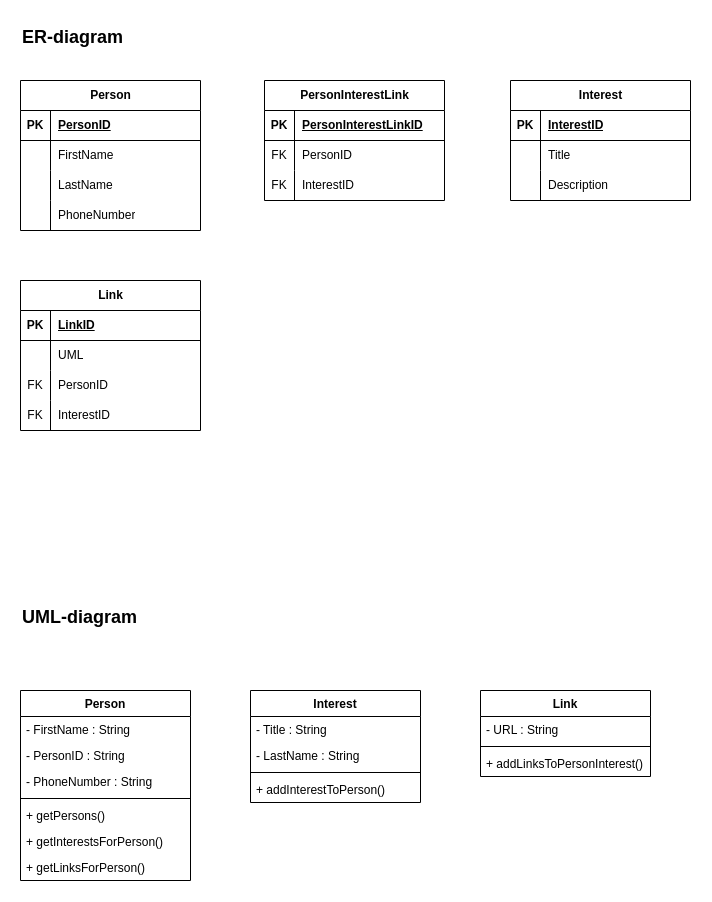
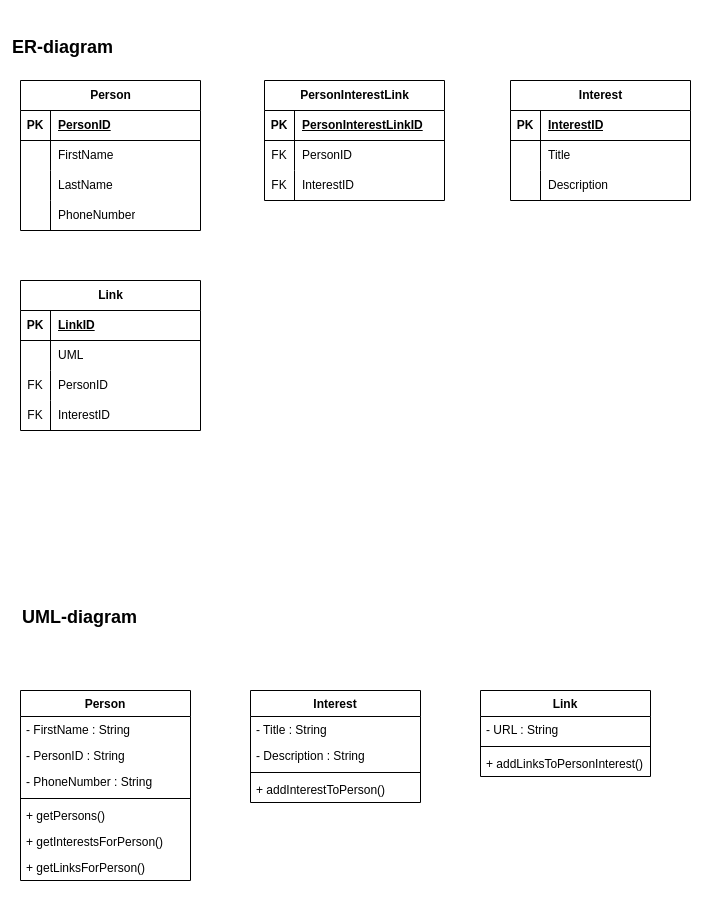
(101, 36) -> (91, 46)
(314, 757) -> (321, 757)
